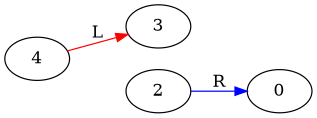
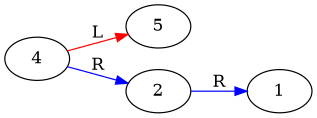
(158, 26) -> (158, 26)
none -> (92, 73)
(280, 91) -> (280, 91)
